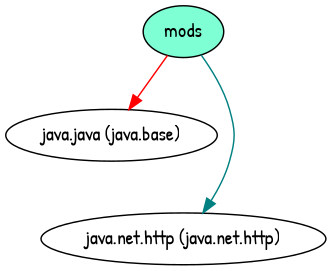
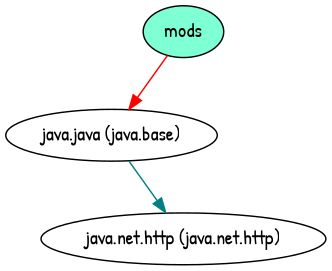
(233, 126) -> (143, 181)
